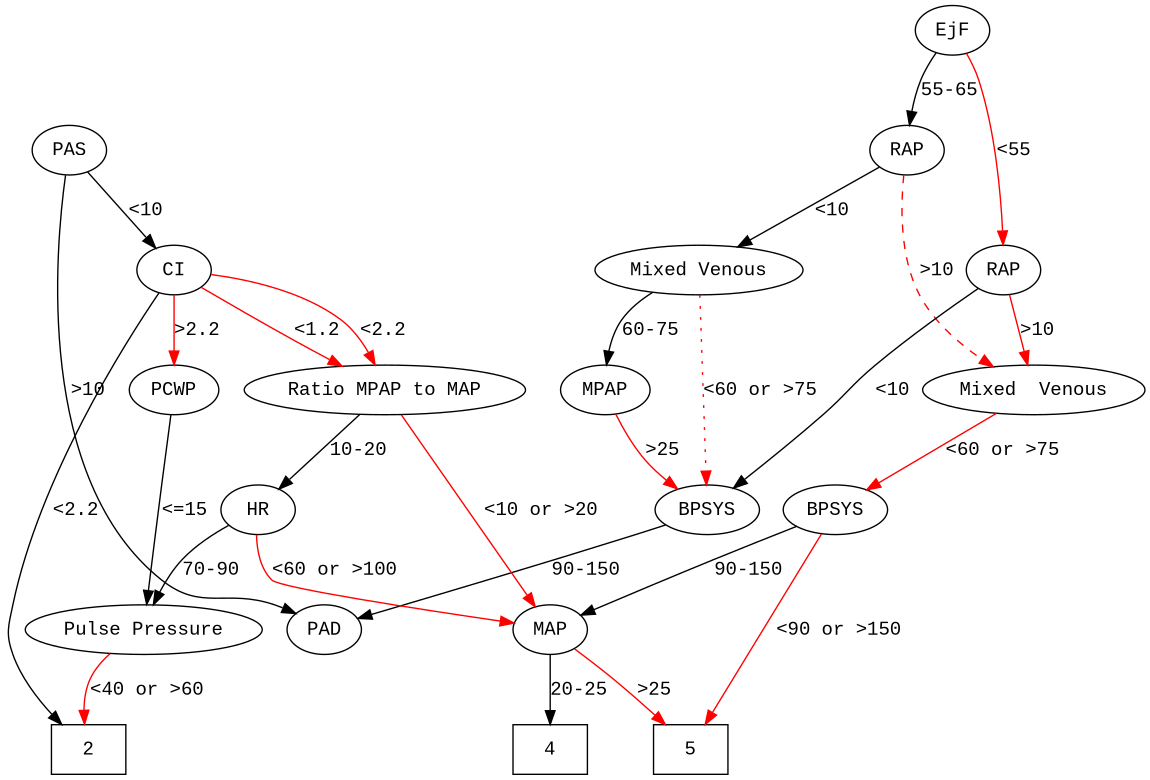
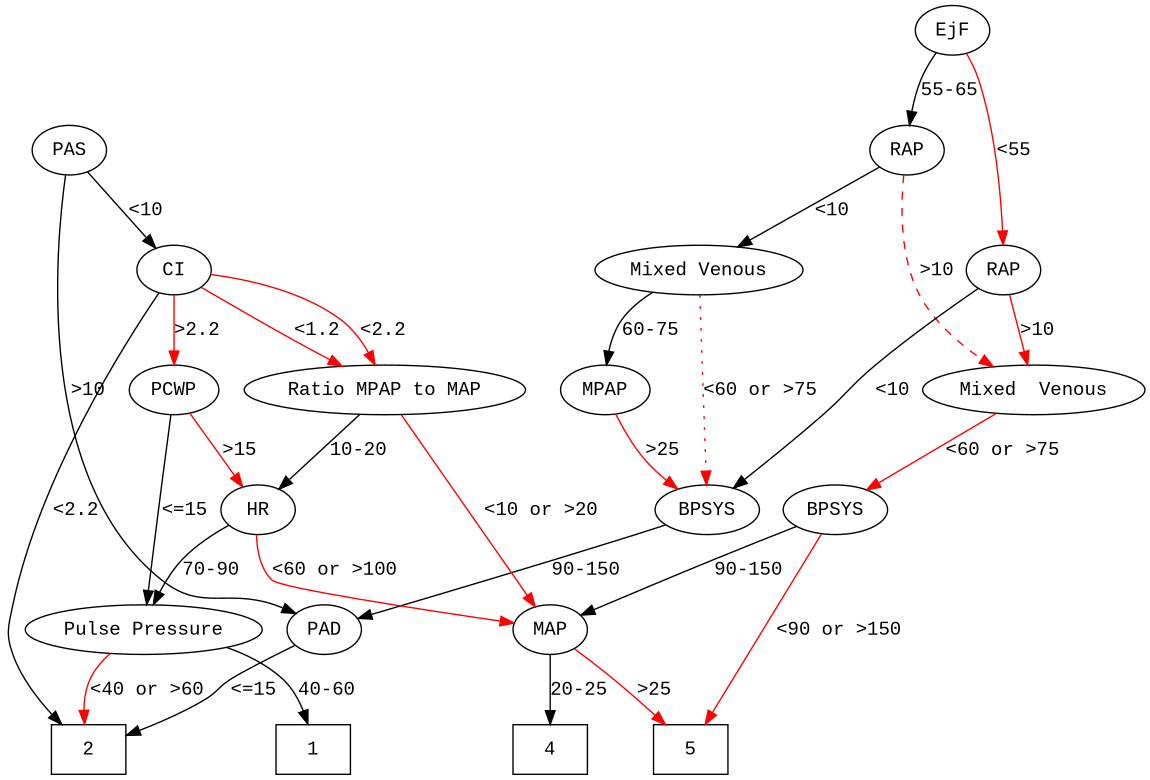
none -> (212, 444)
none -> (218, 689)
none -> (313, 750)
